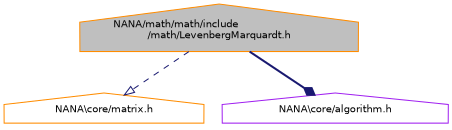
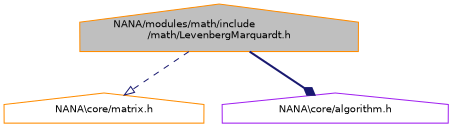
(219, 30) -> (219, 30)
